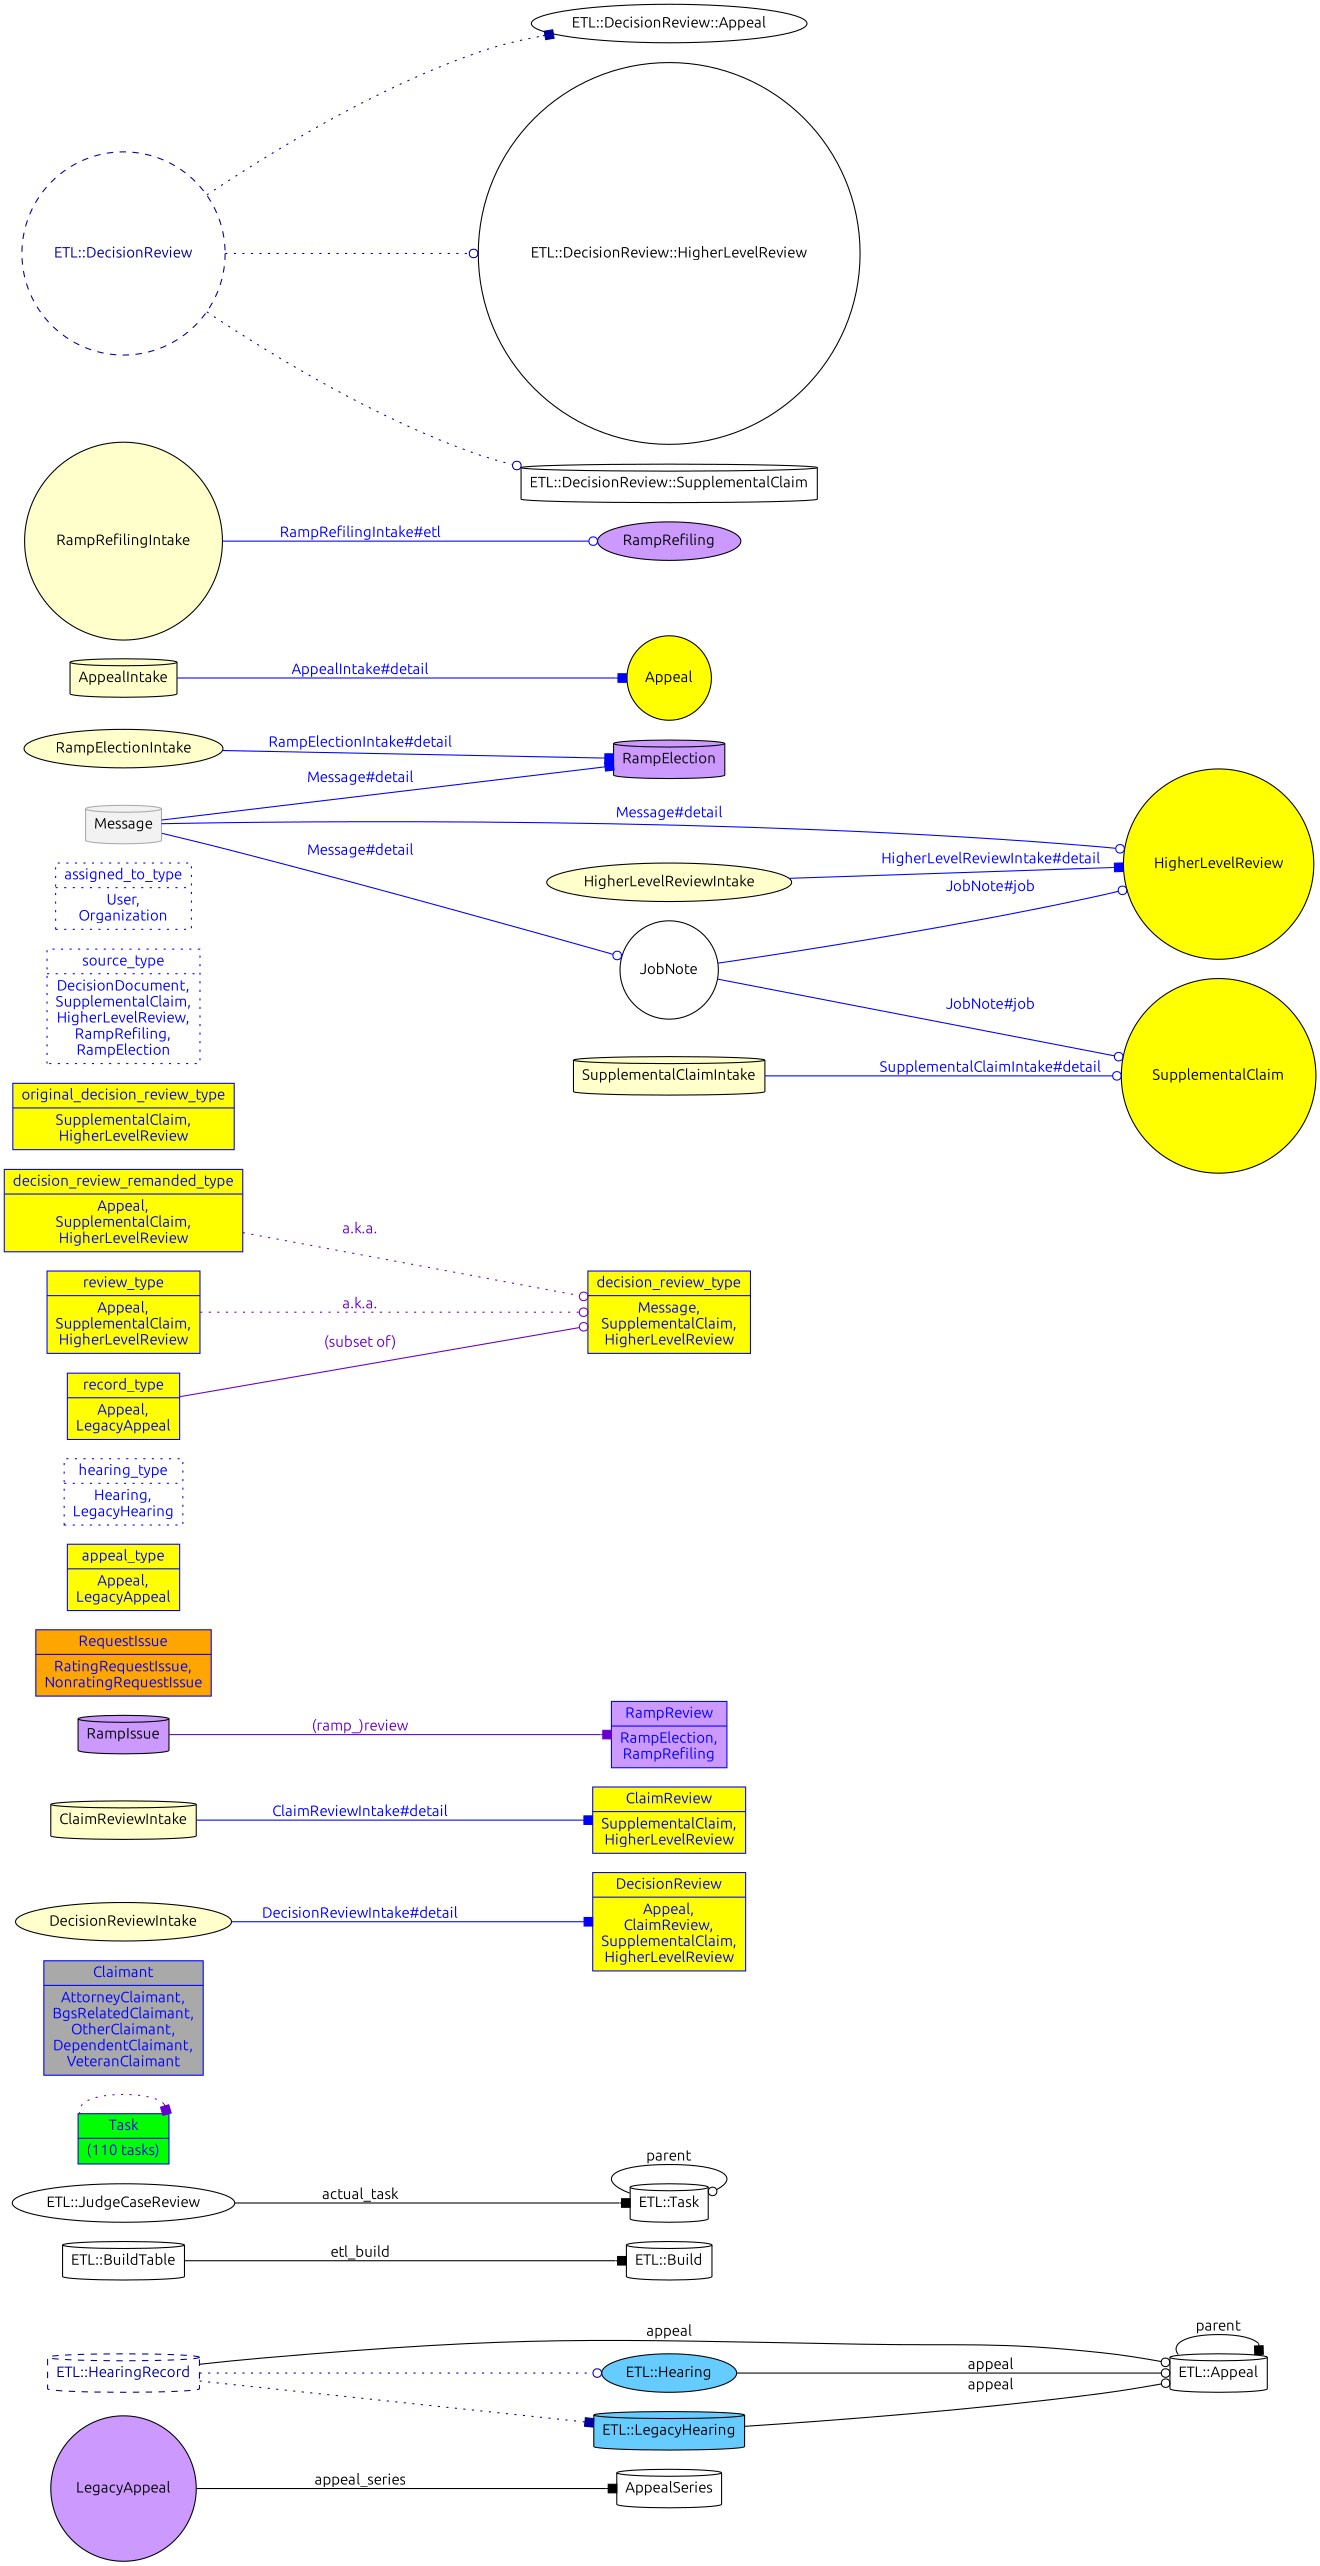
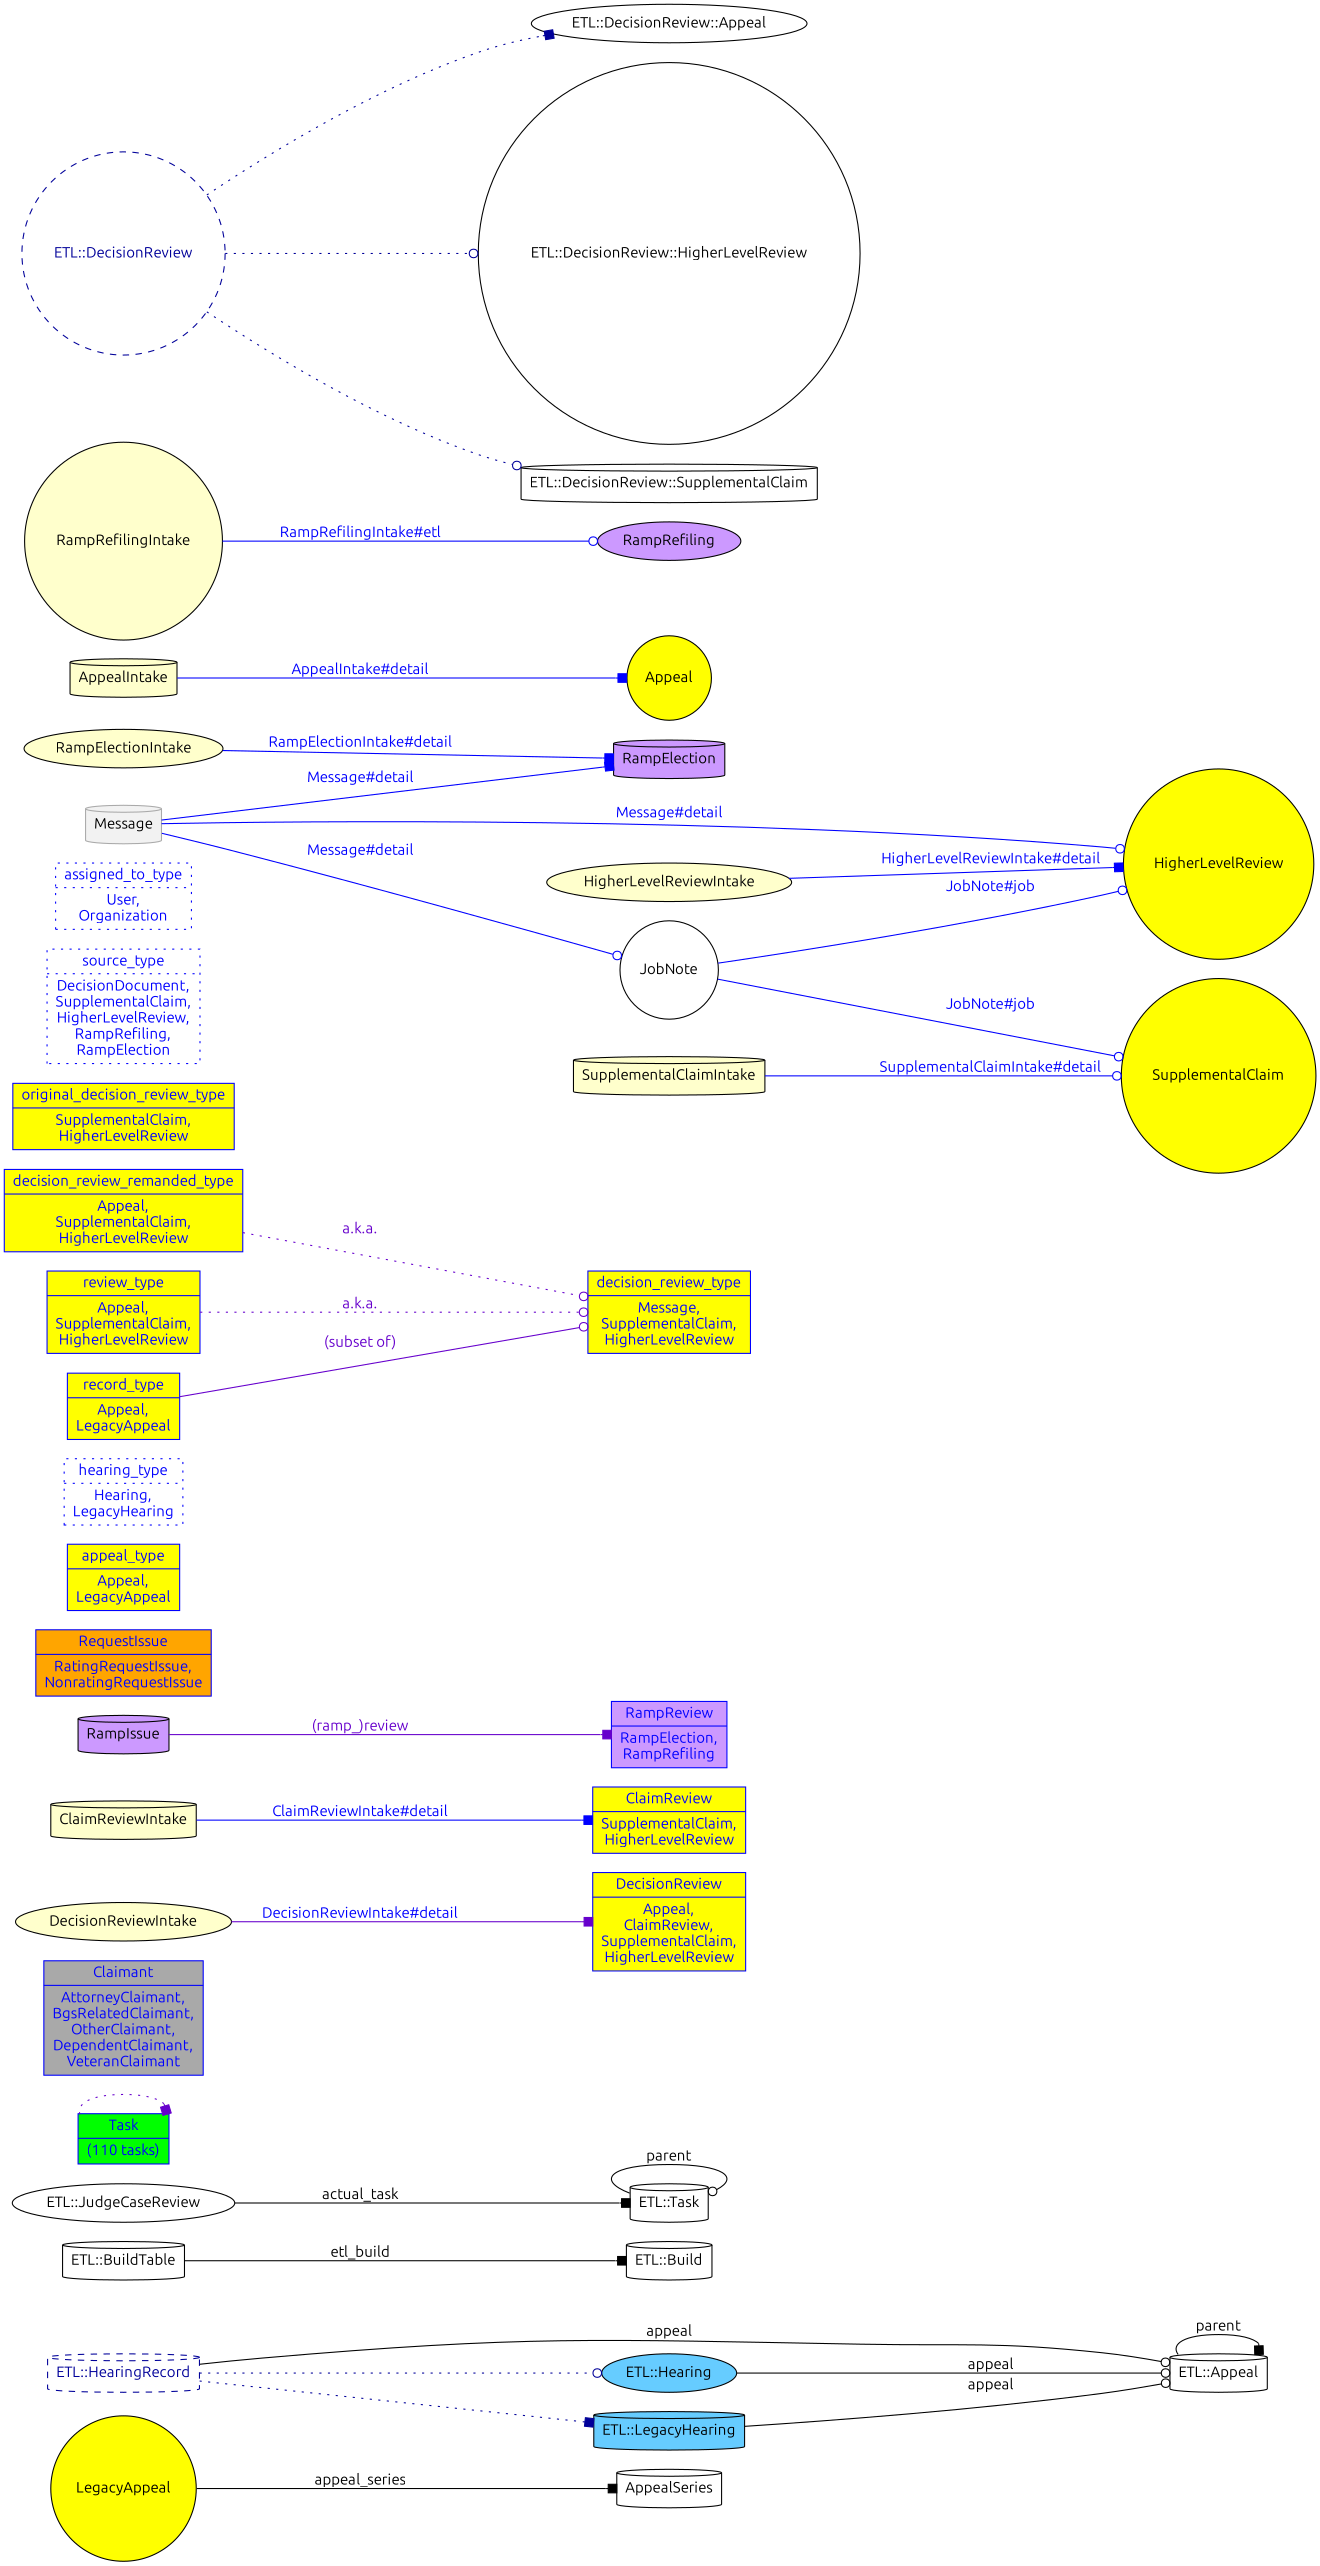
(407, 1922) -> (407, 1922)
(124, 2489) -> (124, 2489)
